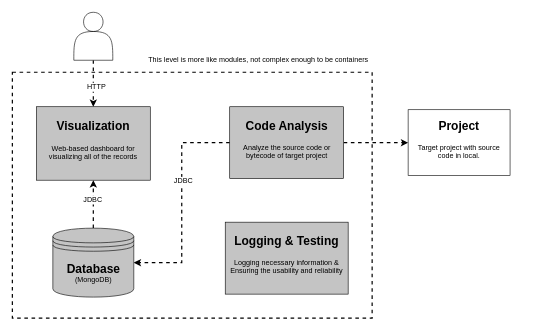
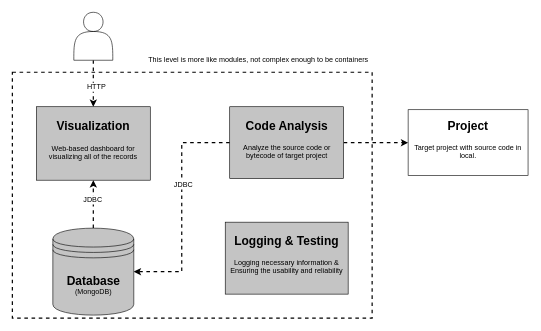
(459, 143) -> (468, 143)
(93, 263) -> (93, 272)
